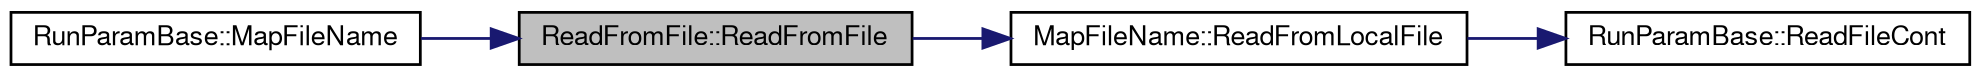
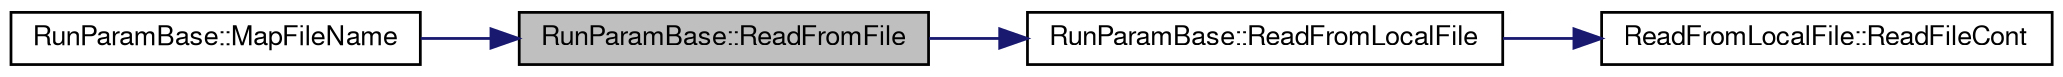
(716, 38) -> (724, 38)
(1239, 38) -> (1265, 38)
(1768, 38) -> (1827, 38)
